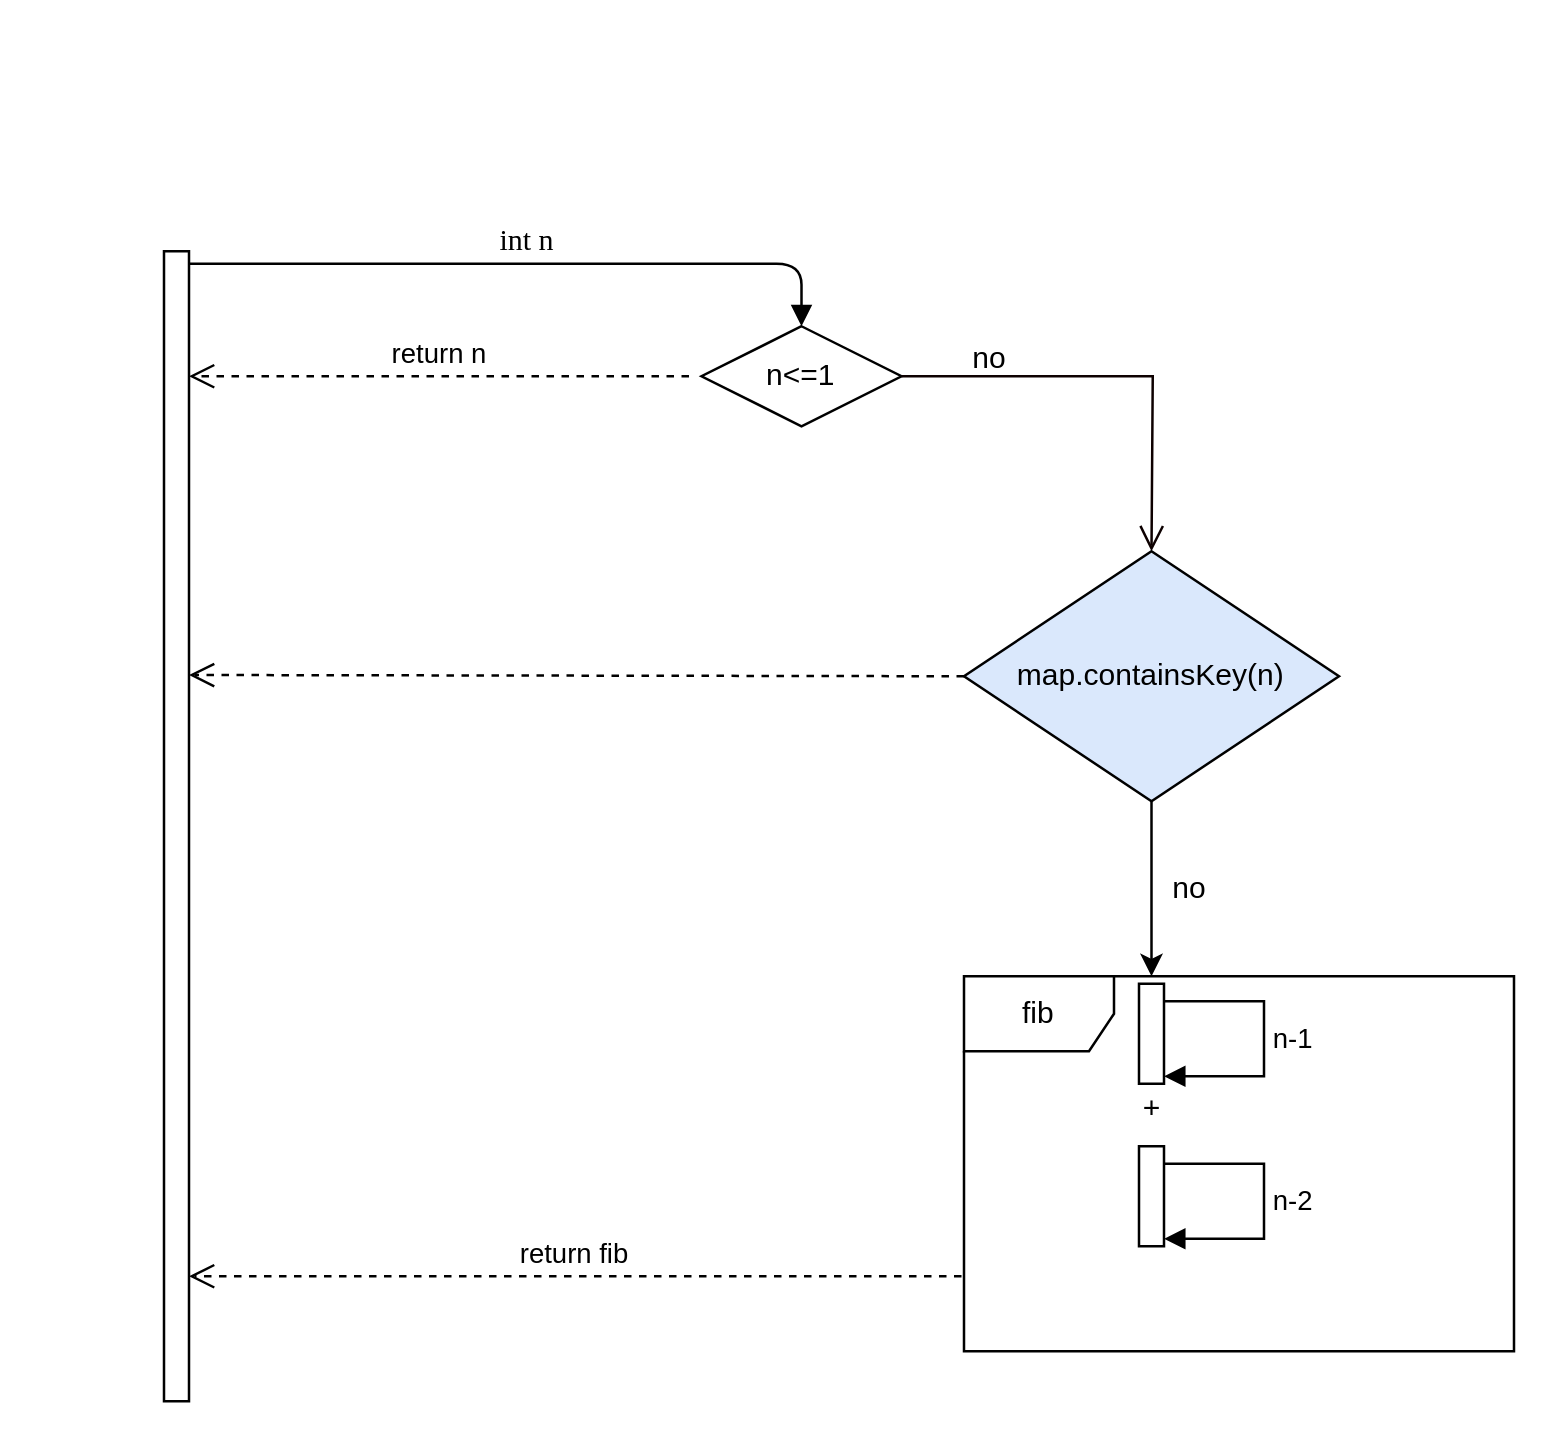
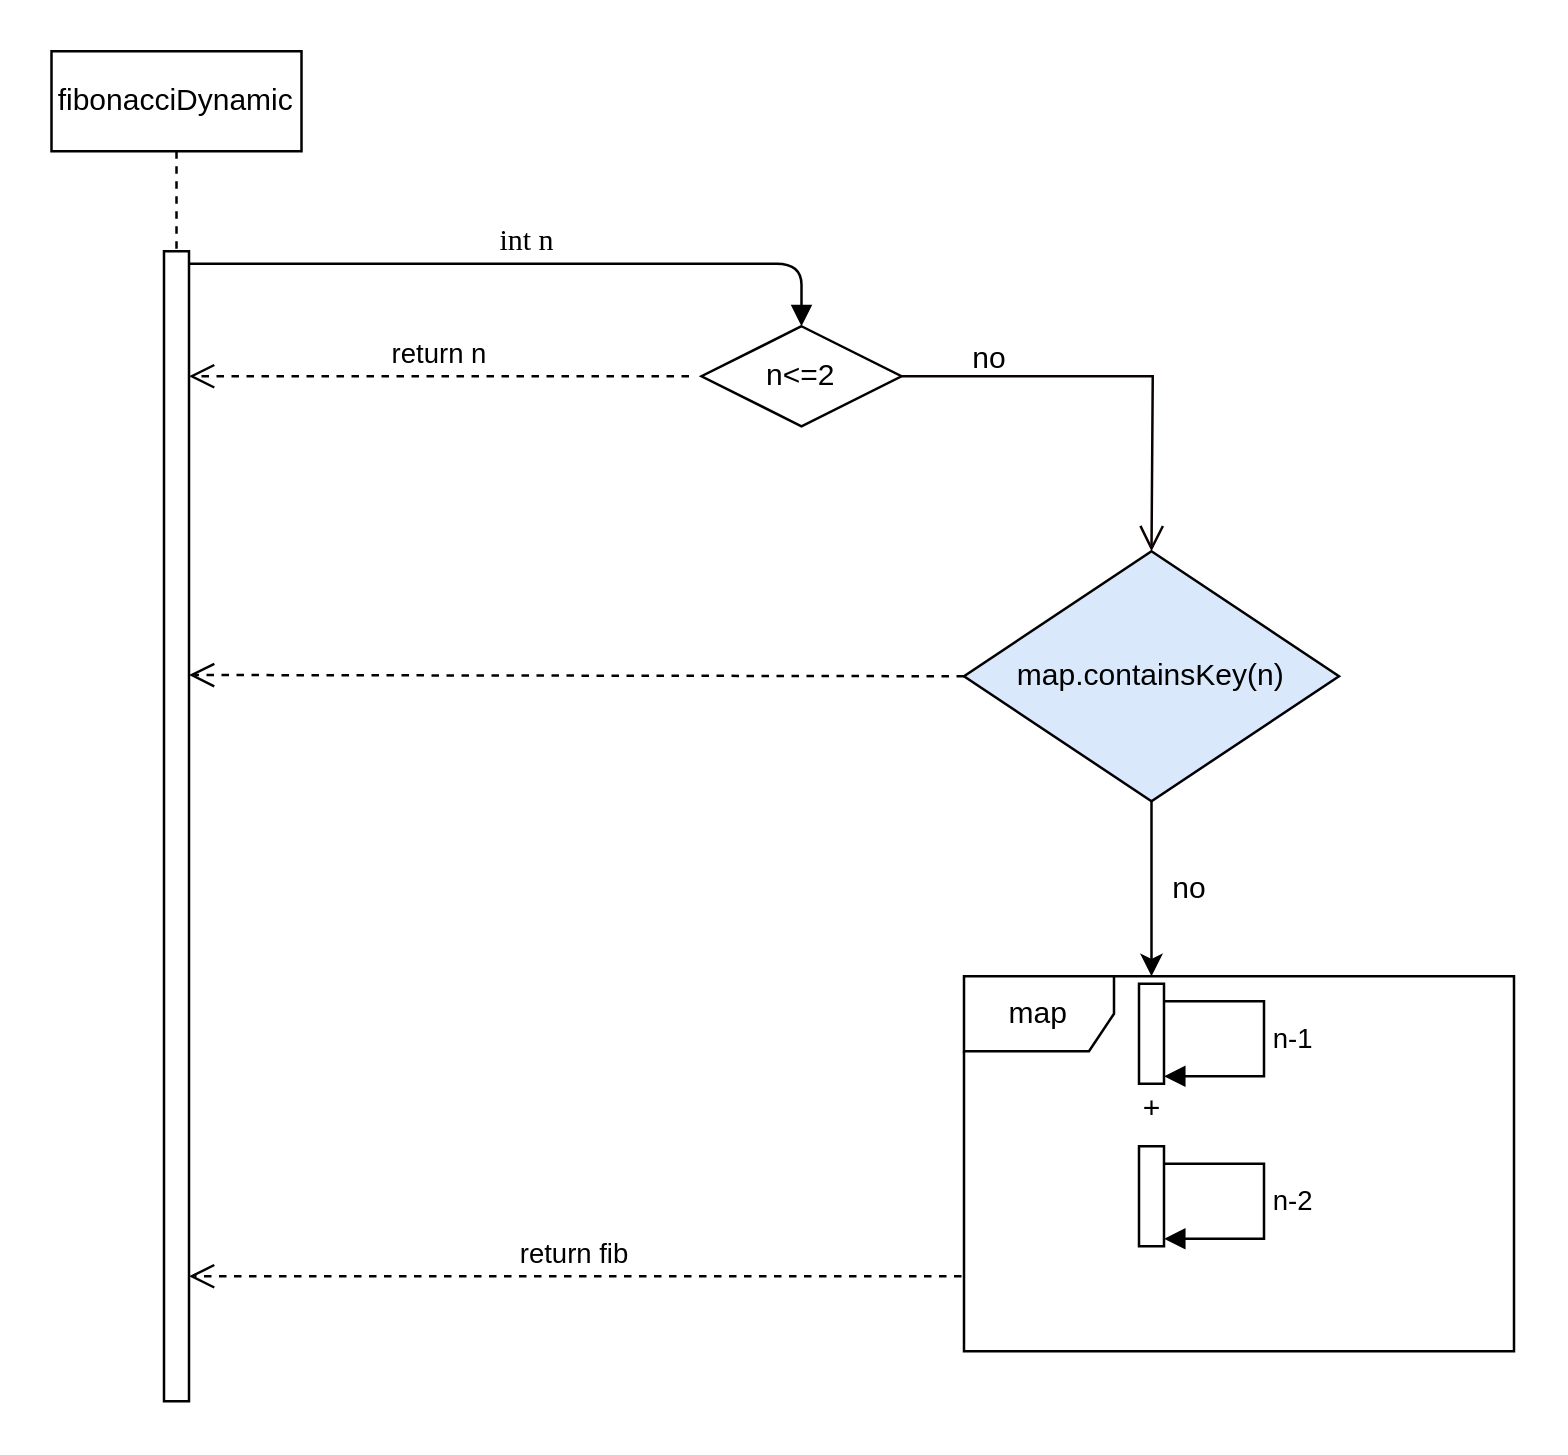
none -> (176, 151)
(801, 376) -> (801, 376)
(1039, 1014) -> (1039, 1014)
